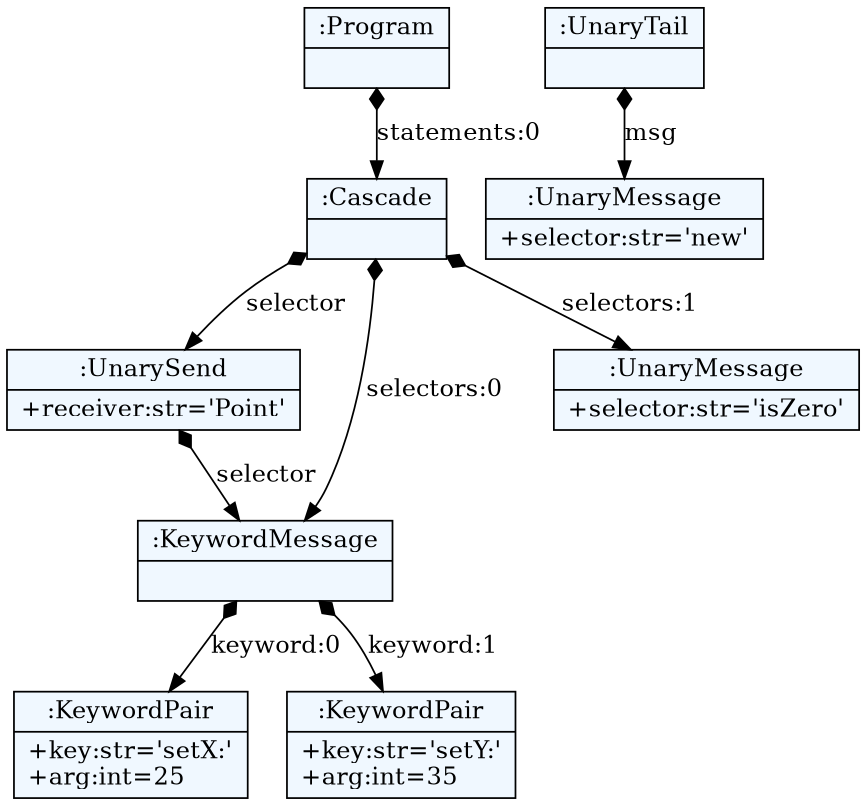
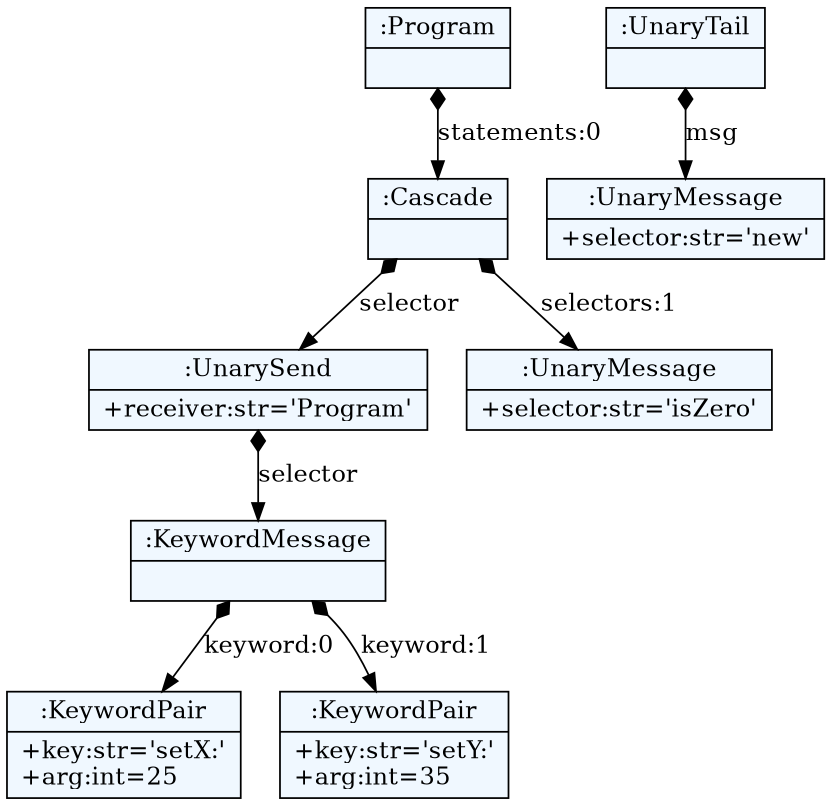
(357, 397) -> none
(154, 409) -> (258, 409)
